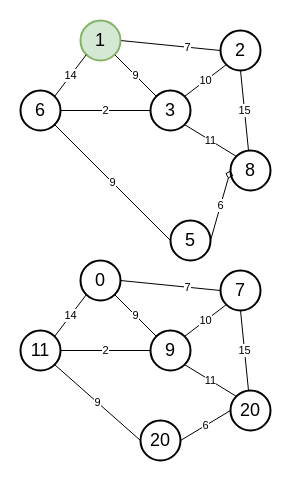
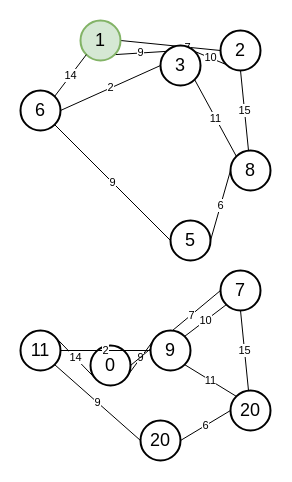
(171, 111) -> (181, 66)
(228, 179) -> (229, 175)
(101, 281) -> (111, 366)
